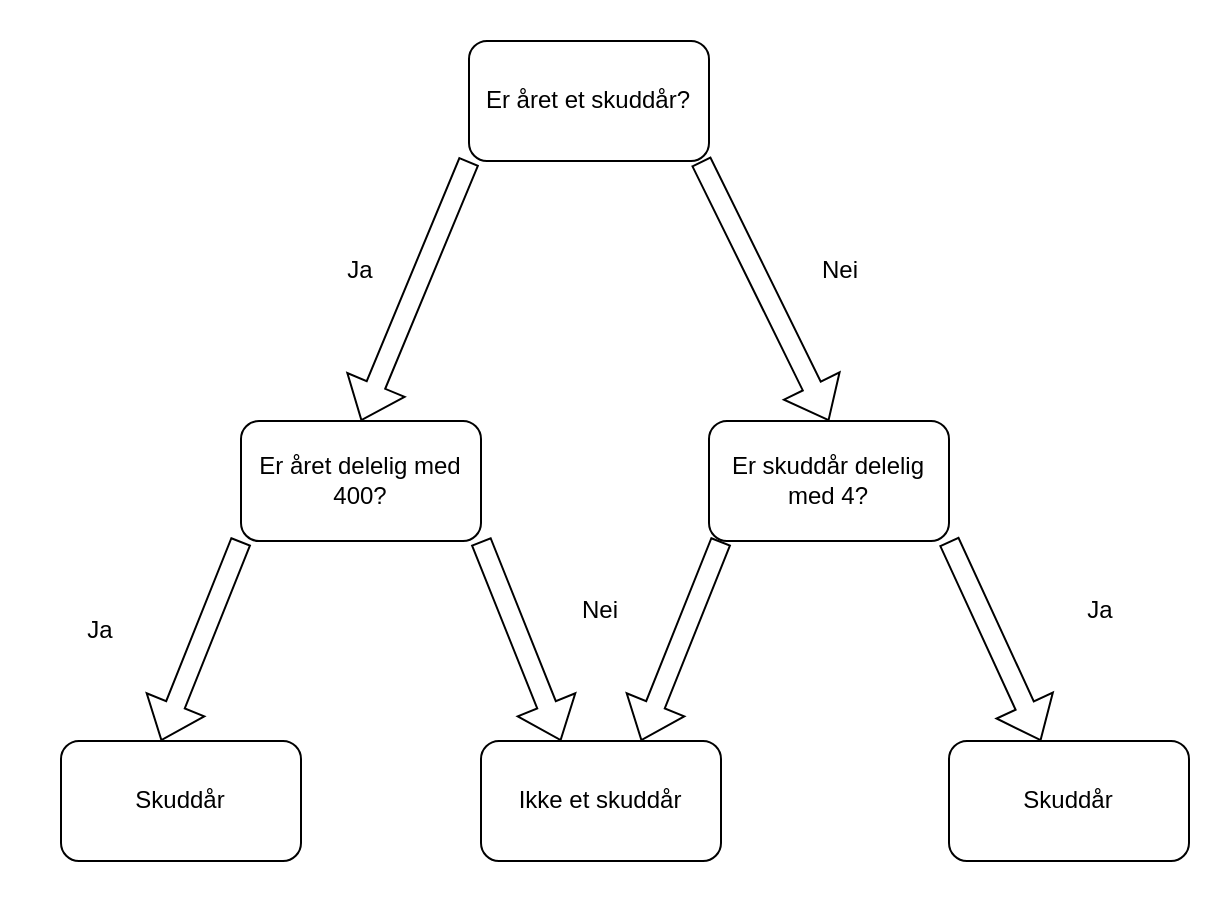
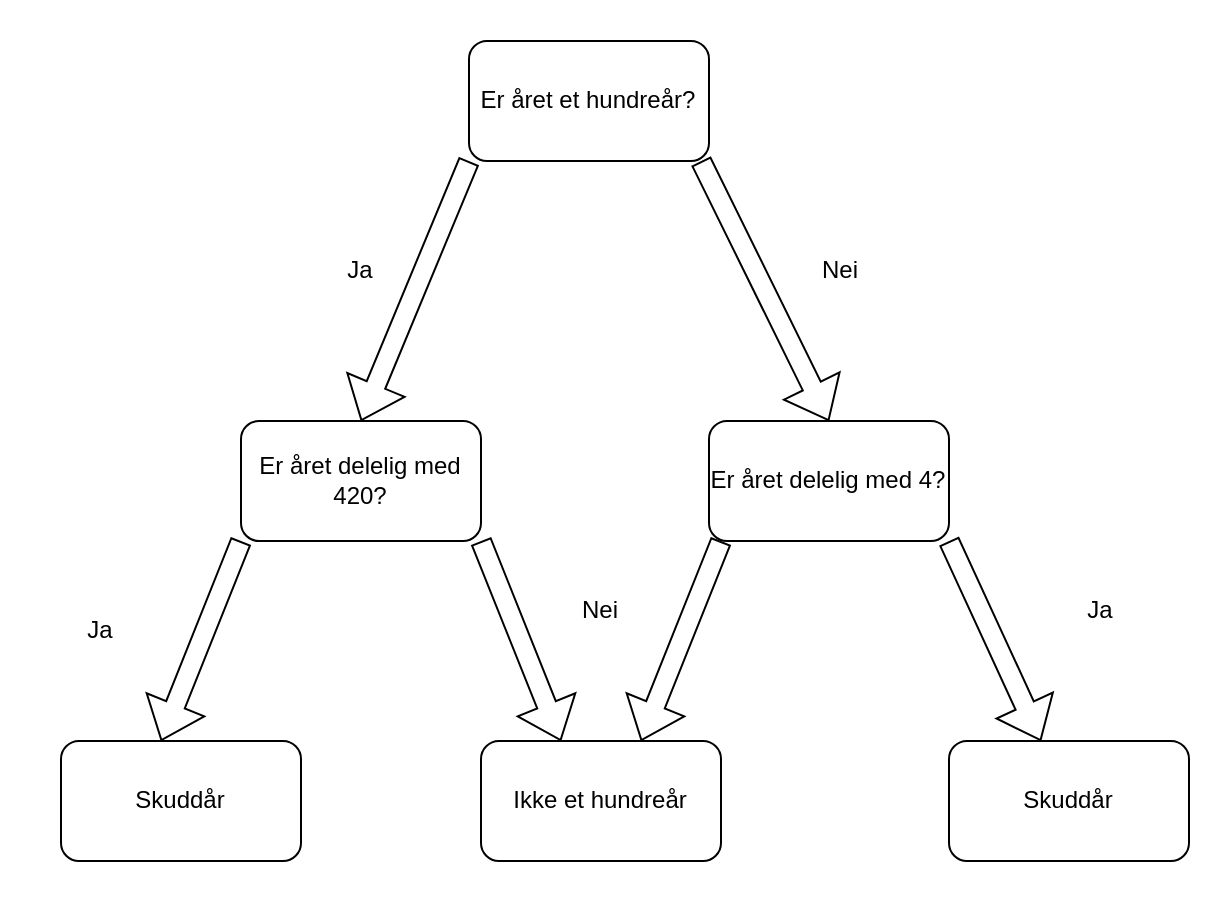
(589, 101) -> (589, 101)
(361, 481) -> (361, 481)
(829, 481) -> (829, 481)
(601, 801) -> (601, 801)
